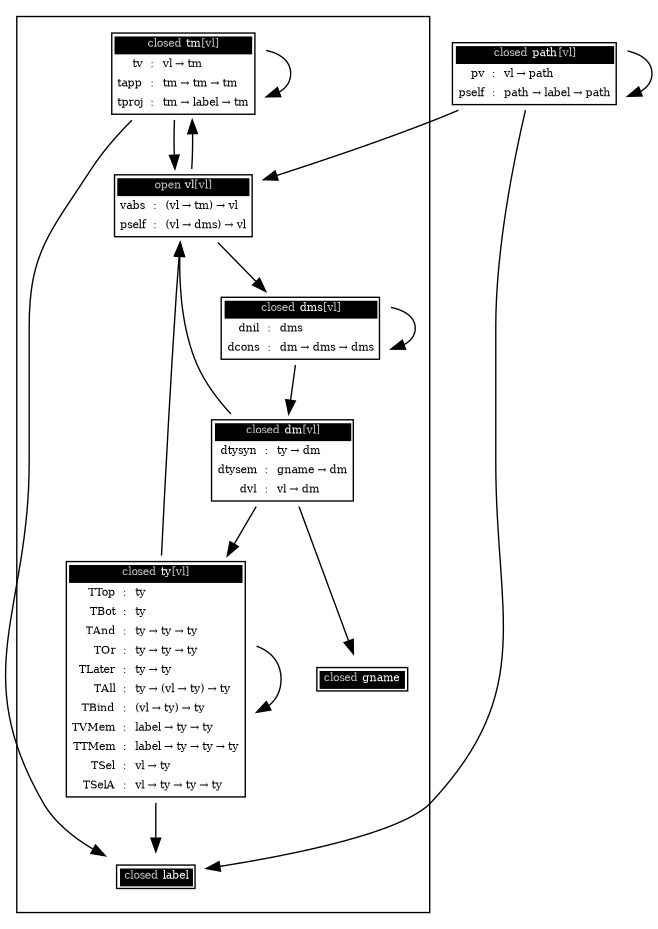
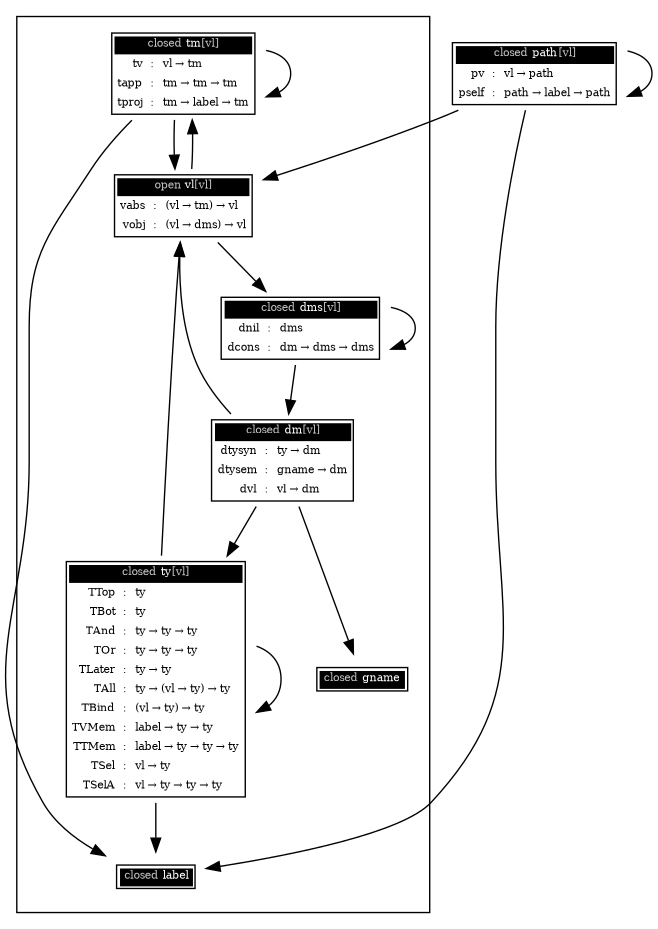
(133, 225) -> (134, 225)
